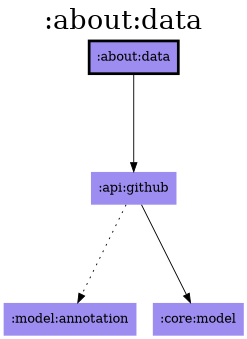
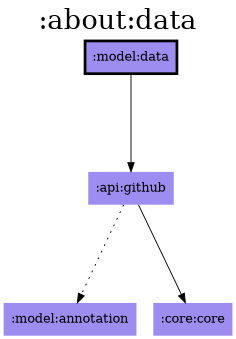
(134, 57) -> (131, 57)
(198, 319) -> (193, 319)
